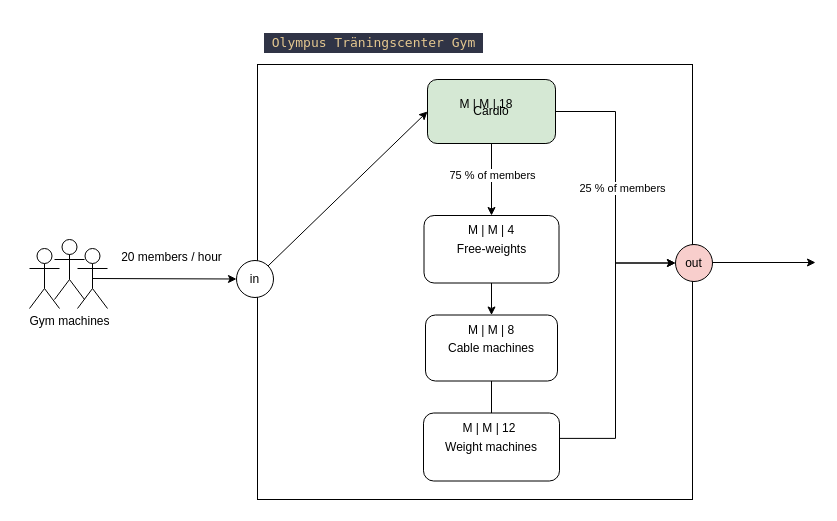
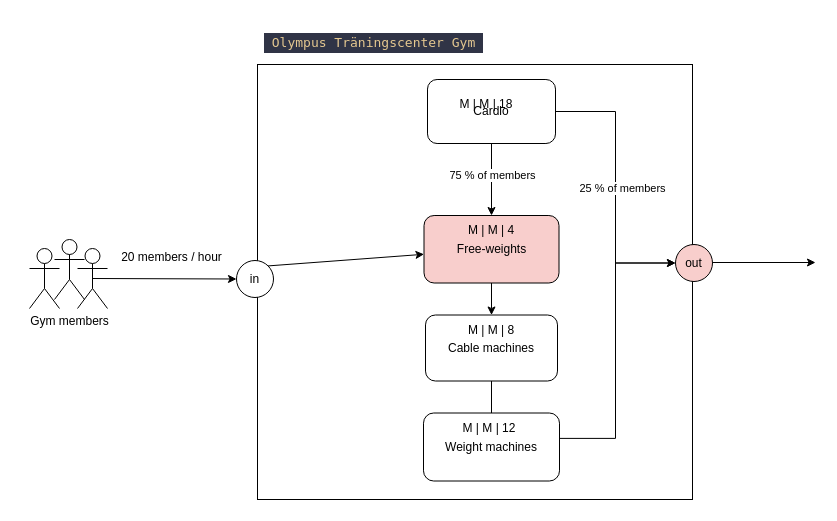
(492, 112) -> (492, 112)
(345, 191) -> (342, 260)
(492, 249) -> (492, 249)
(70, 322) -> (70, 322)
